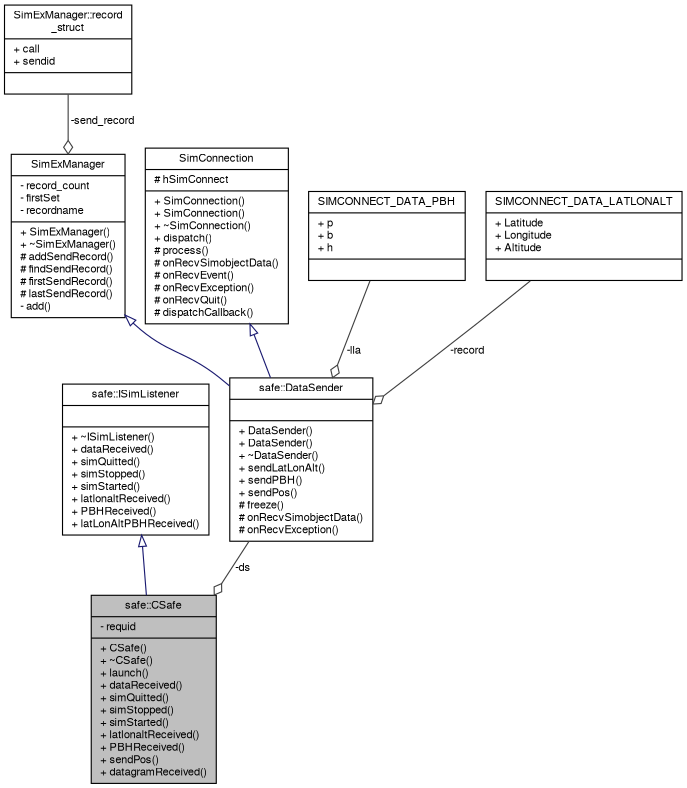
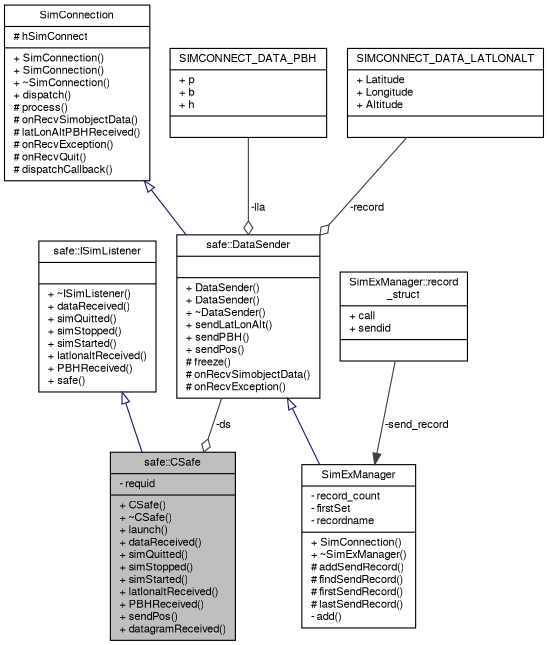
(68, 117) -> (386, 407)
(65, 232) -> (357, 542)
(194, 275) -> (77, 132)
(181, 354) -> (306, 436)
(136, 524) -> (67, 381)
